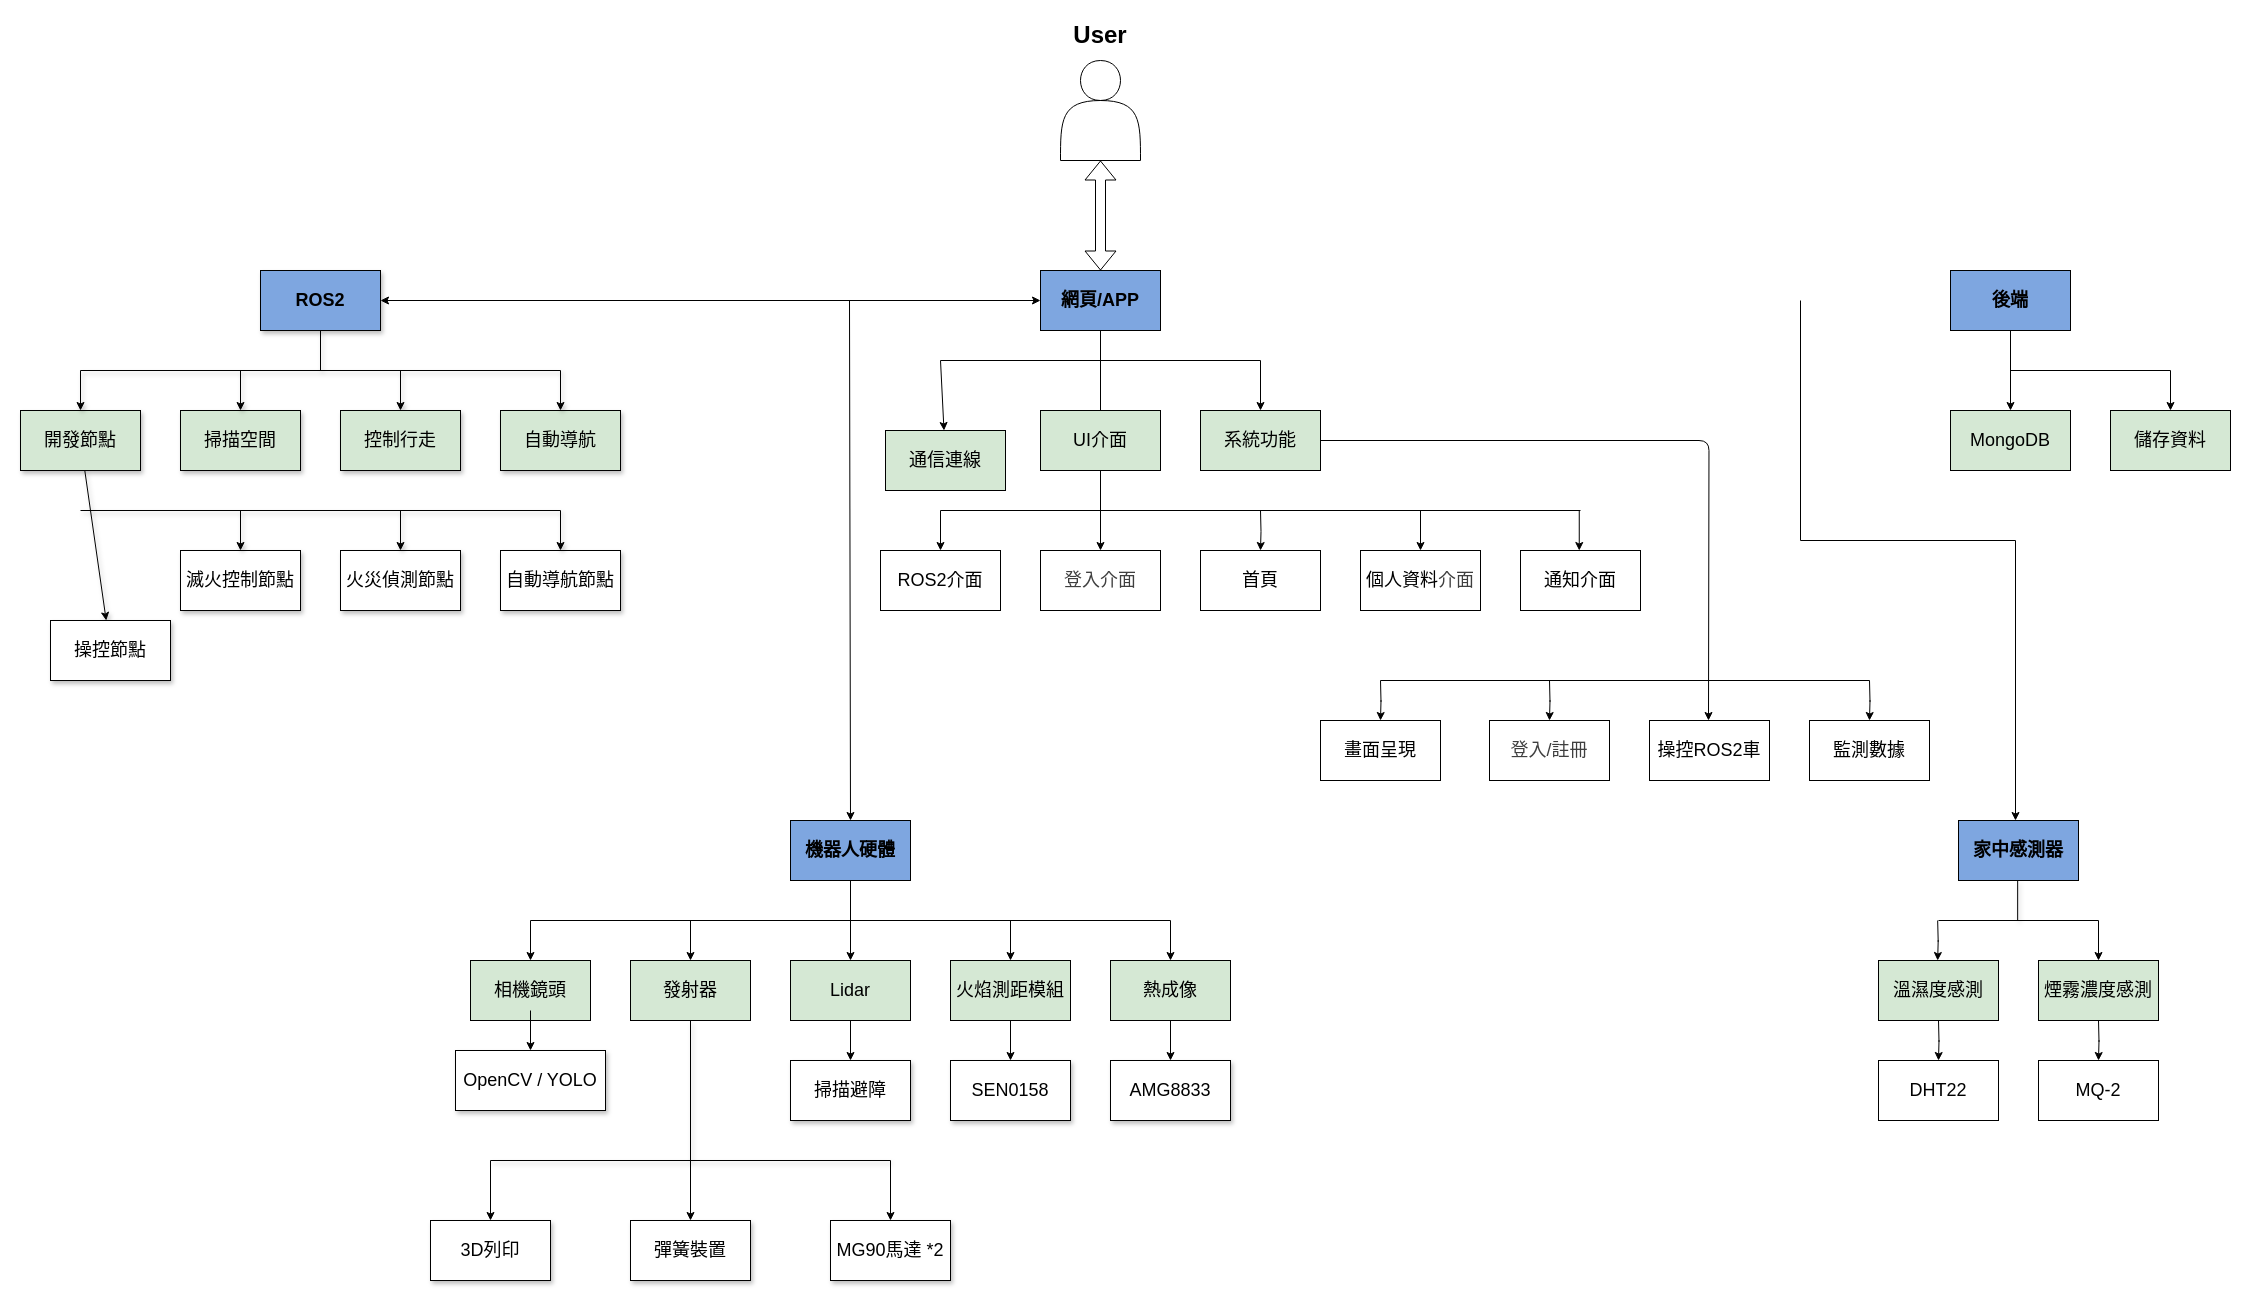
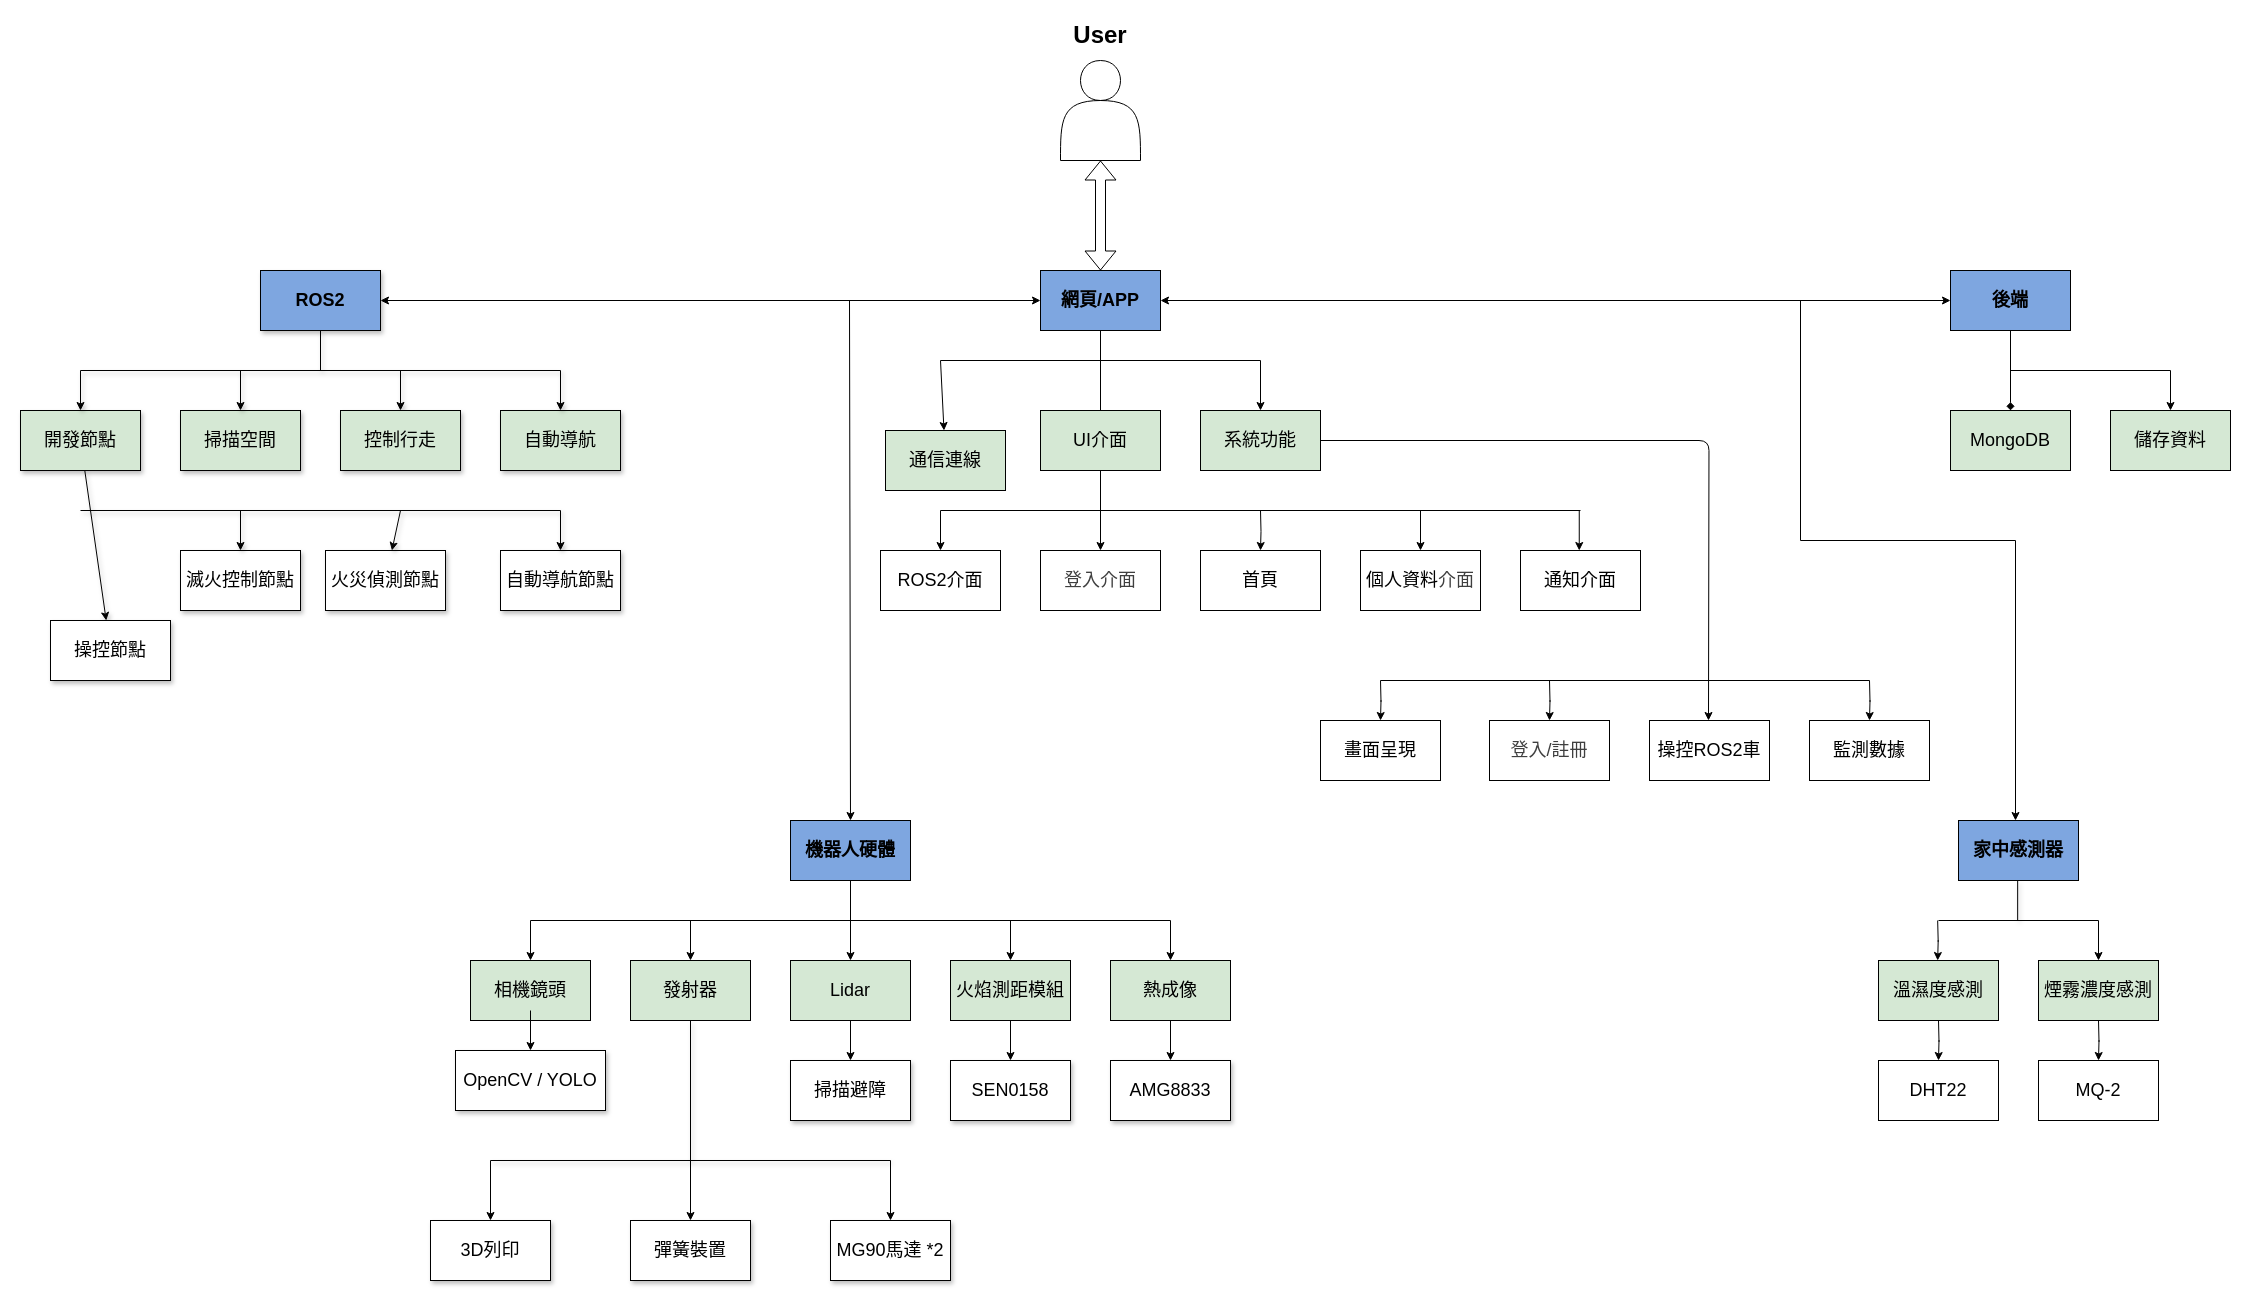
none -> (1555, 301)
(2011, 402) -> (2011, 402)
(401, 581) -> (386, 581)
